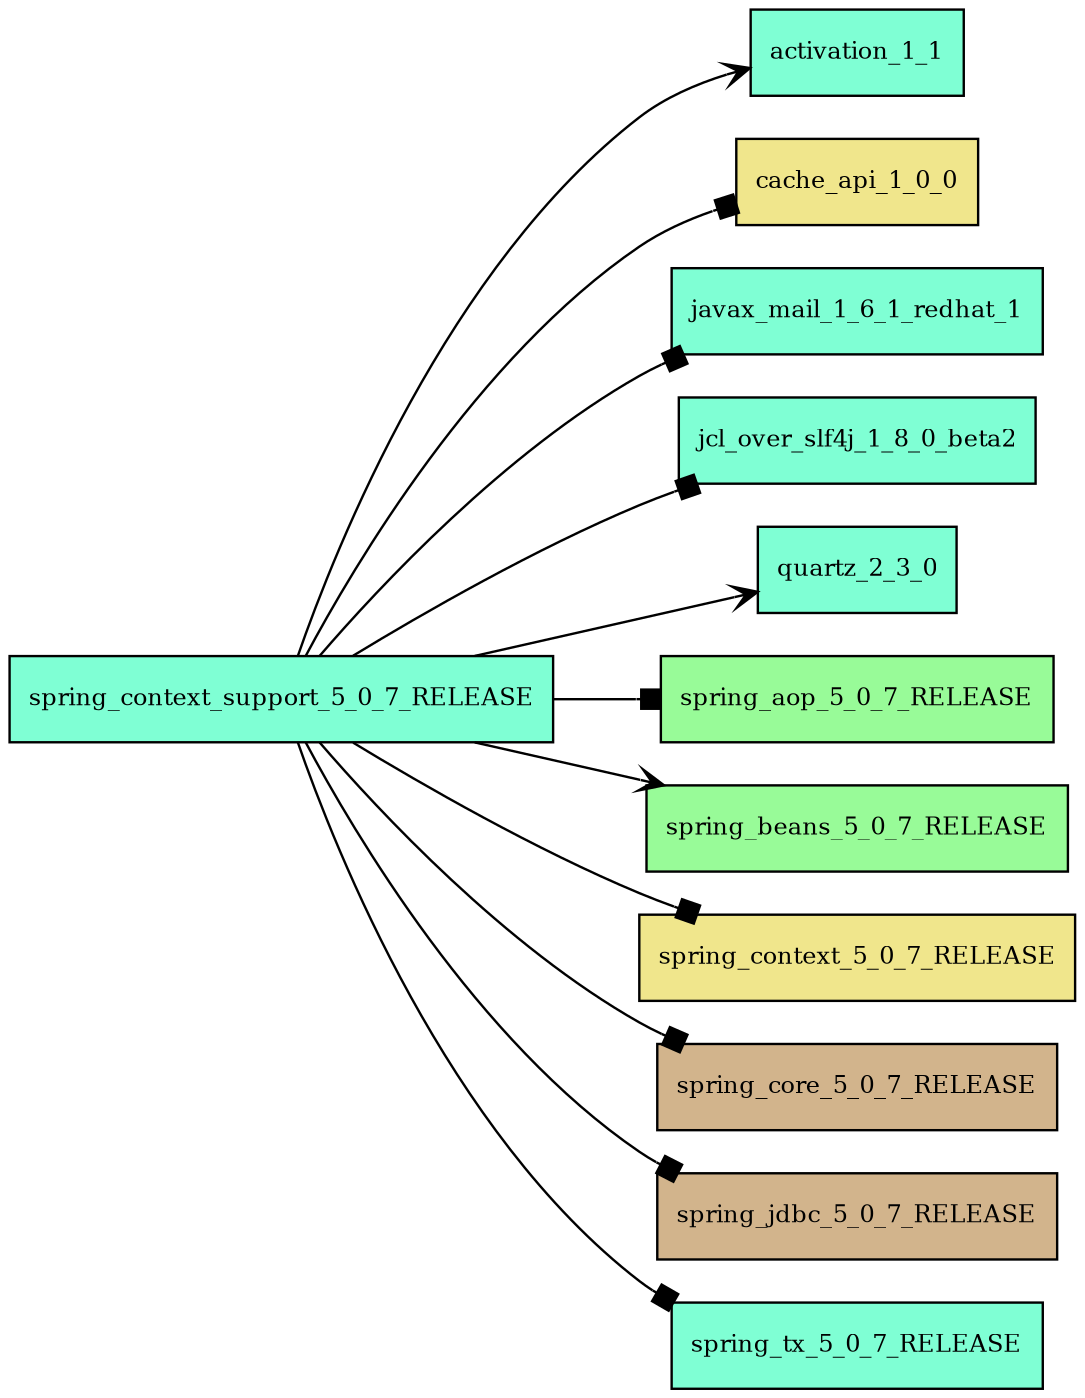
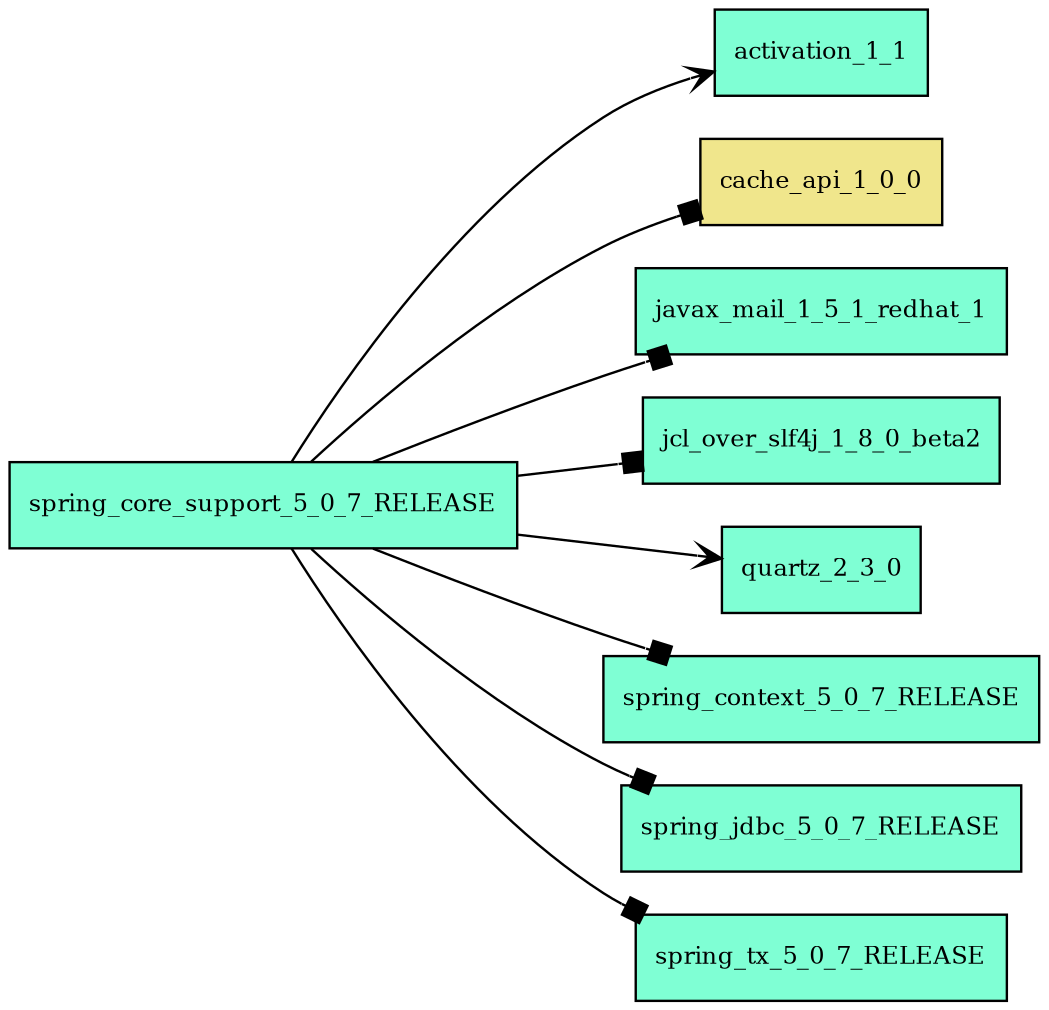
(857, 311) -> (821, 311)
(281, 699) -> (263, 505)
(857, 699) -> none
(857, 828) -> none
(857, 958) -> (821, 699)
(857, 1087) -> none
(857, 1216) -> (821, 828)
